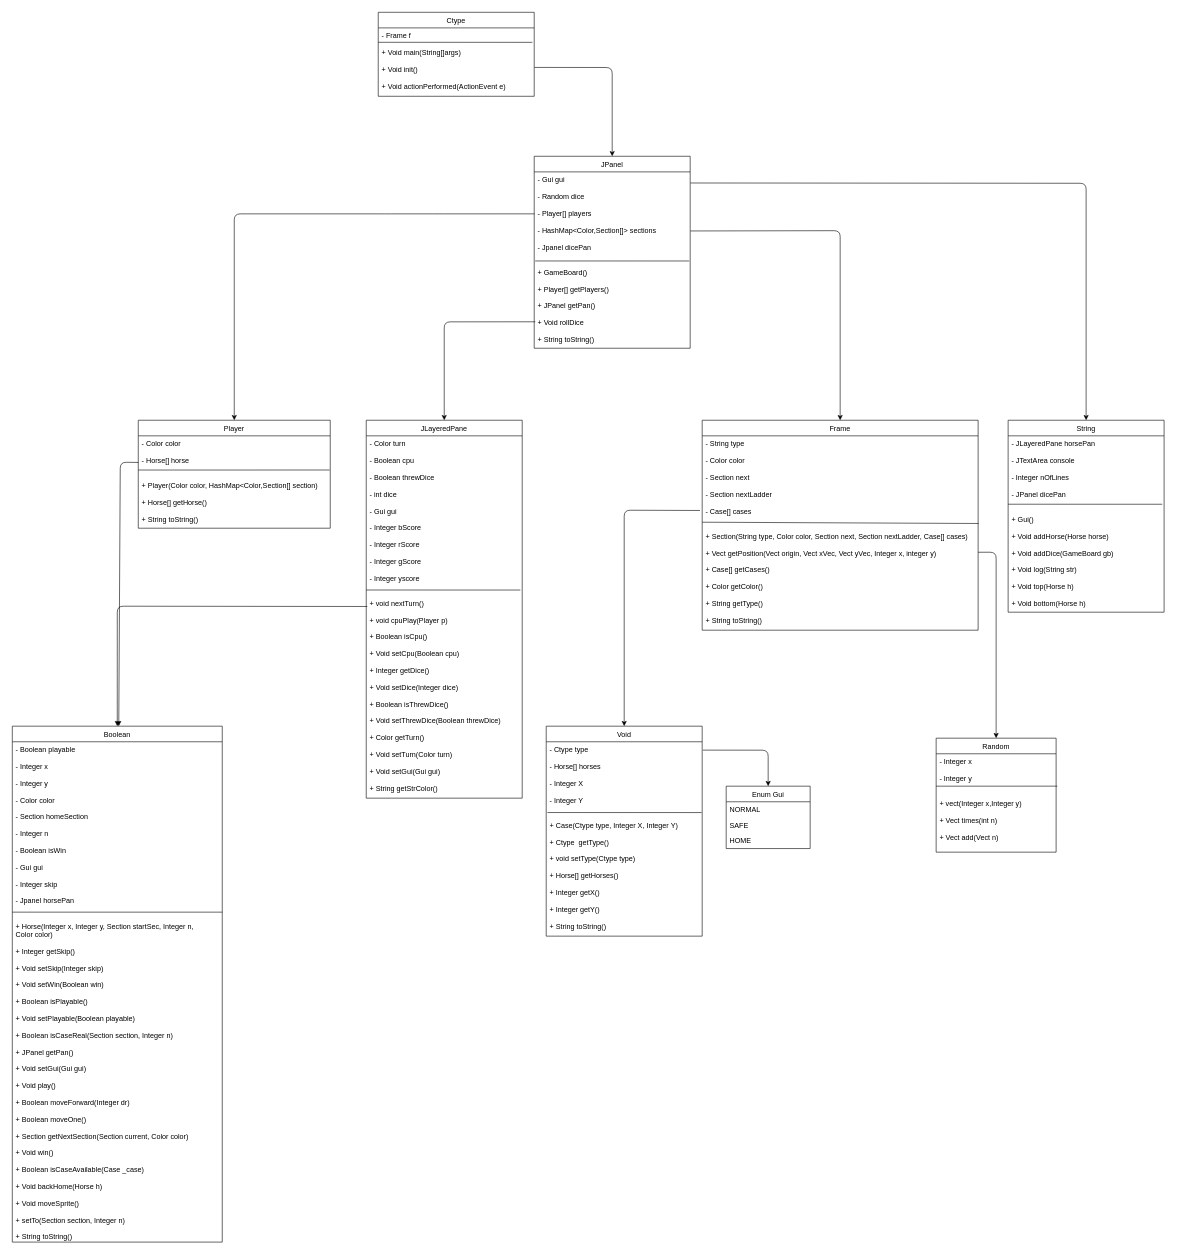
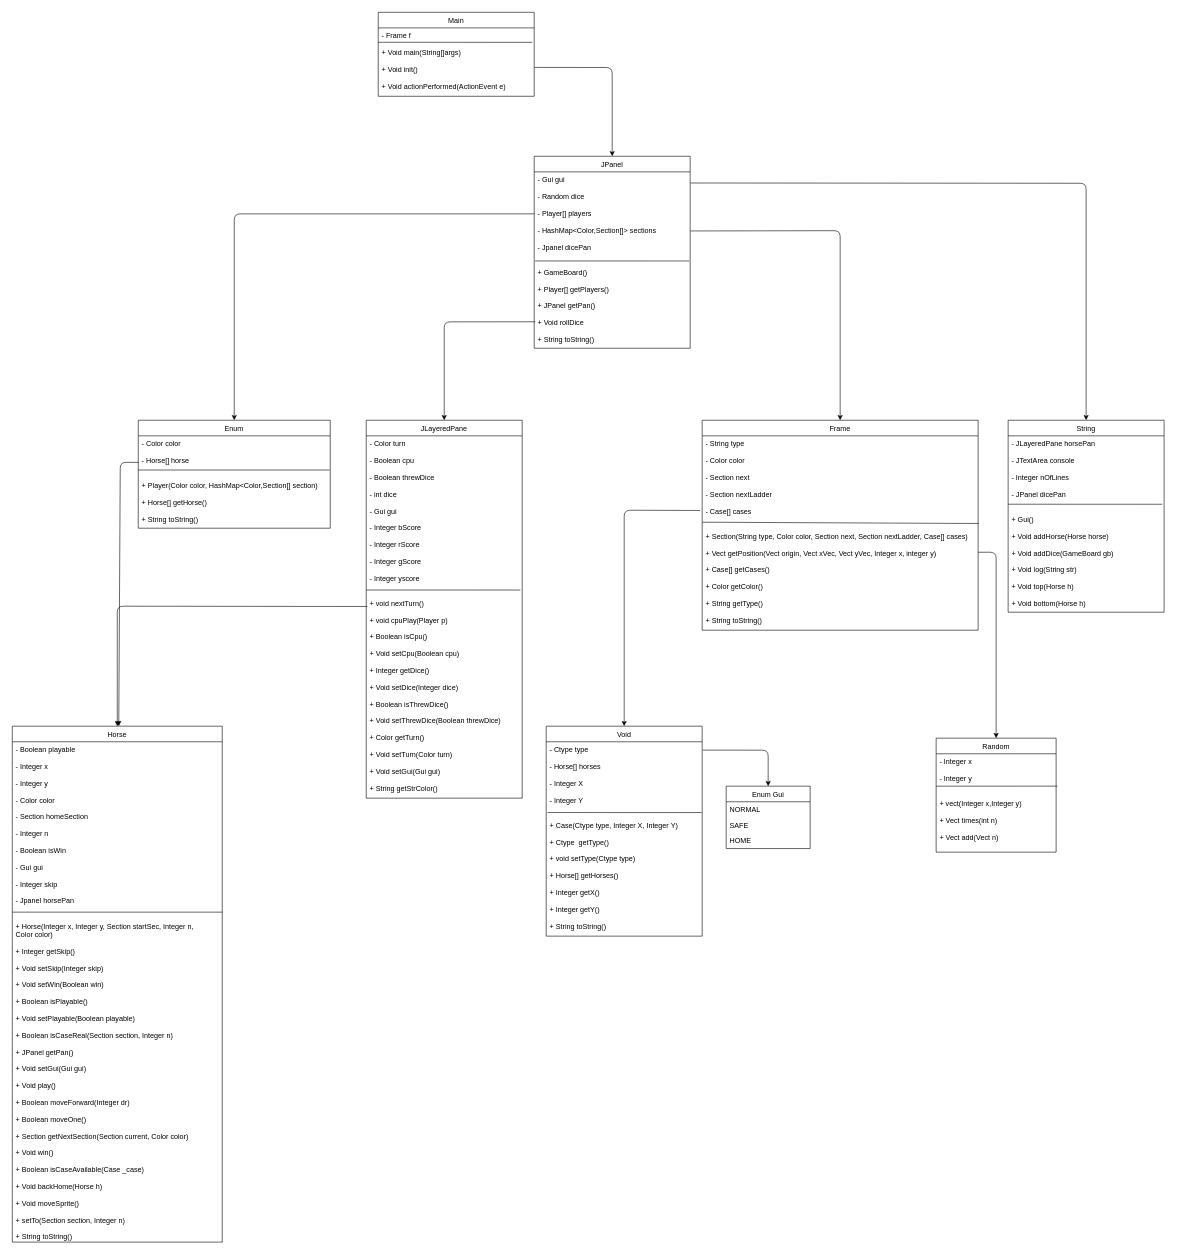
(456, 20) -> (456, 20)
(234, 428) -> (234, 428)
(117, 734) -> (117, 734)
